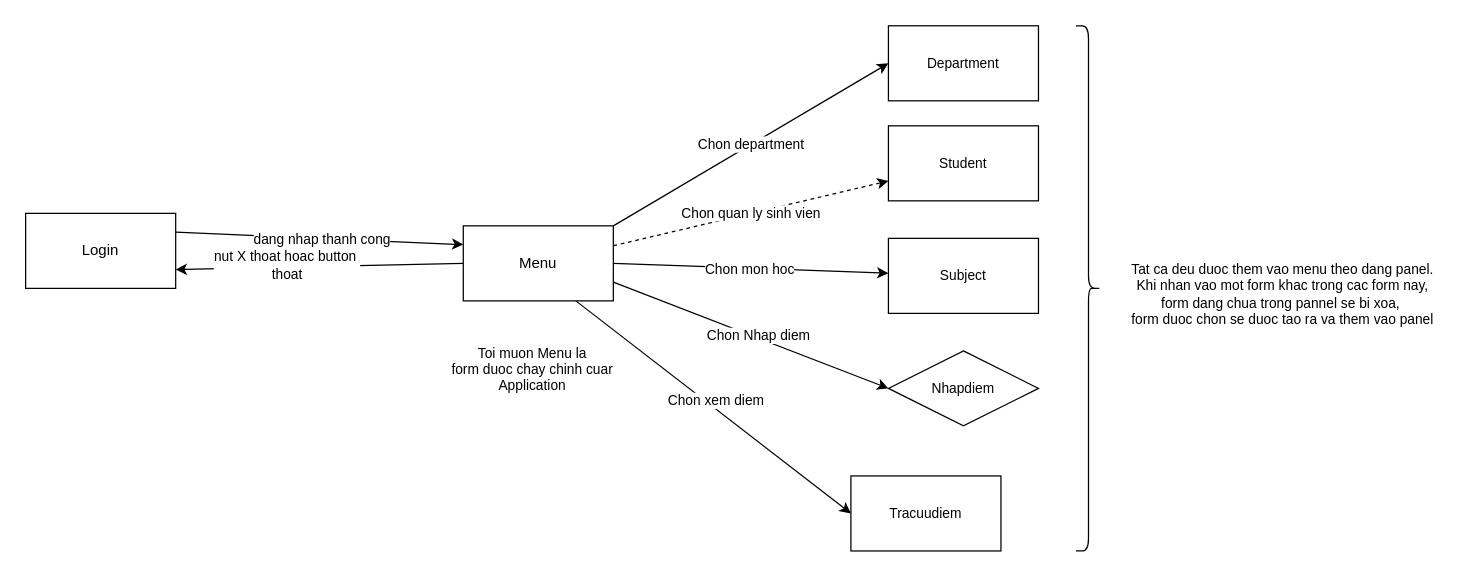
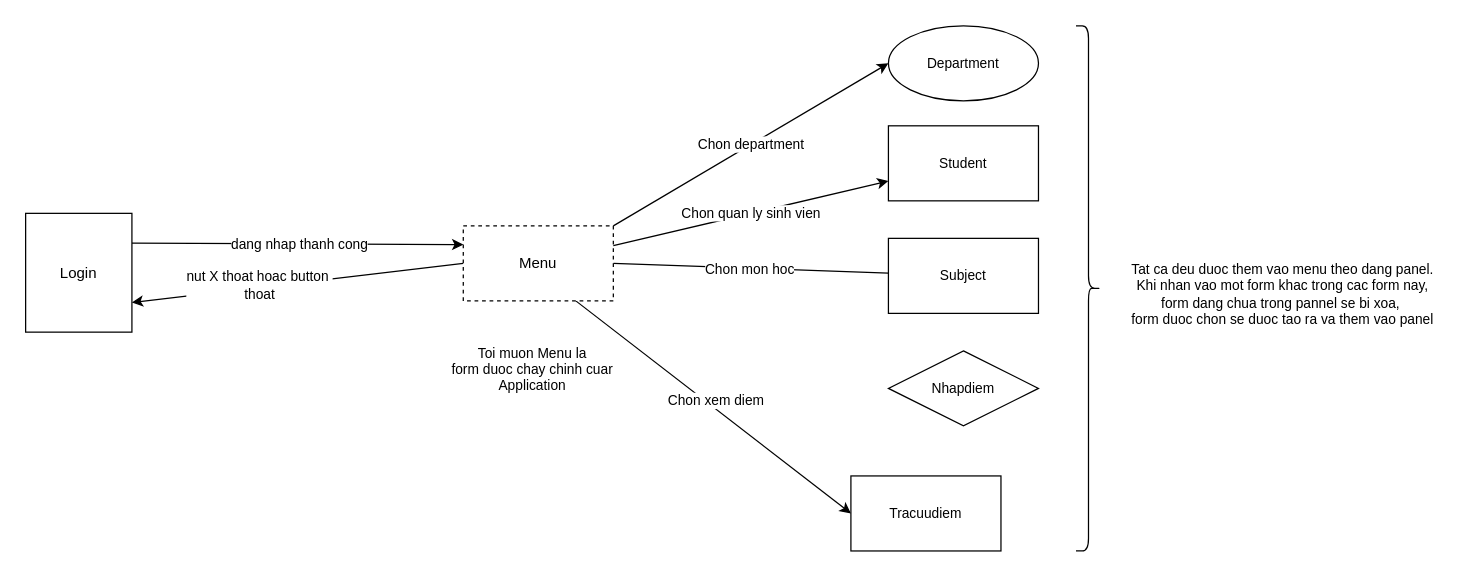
(963, 63) -> (963, 63)
(664, 234) -> (664, 234)
(101, 251) -> (79, 273)
(538, 263) -> (538, 263)
(878, 273) -> (881, 273)
(747, 334) -> none
